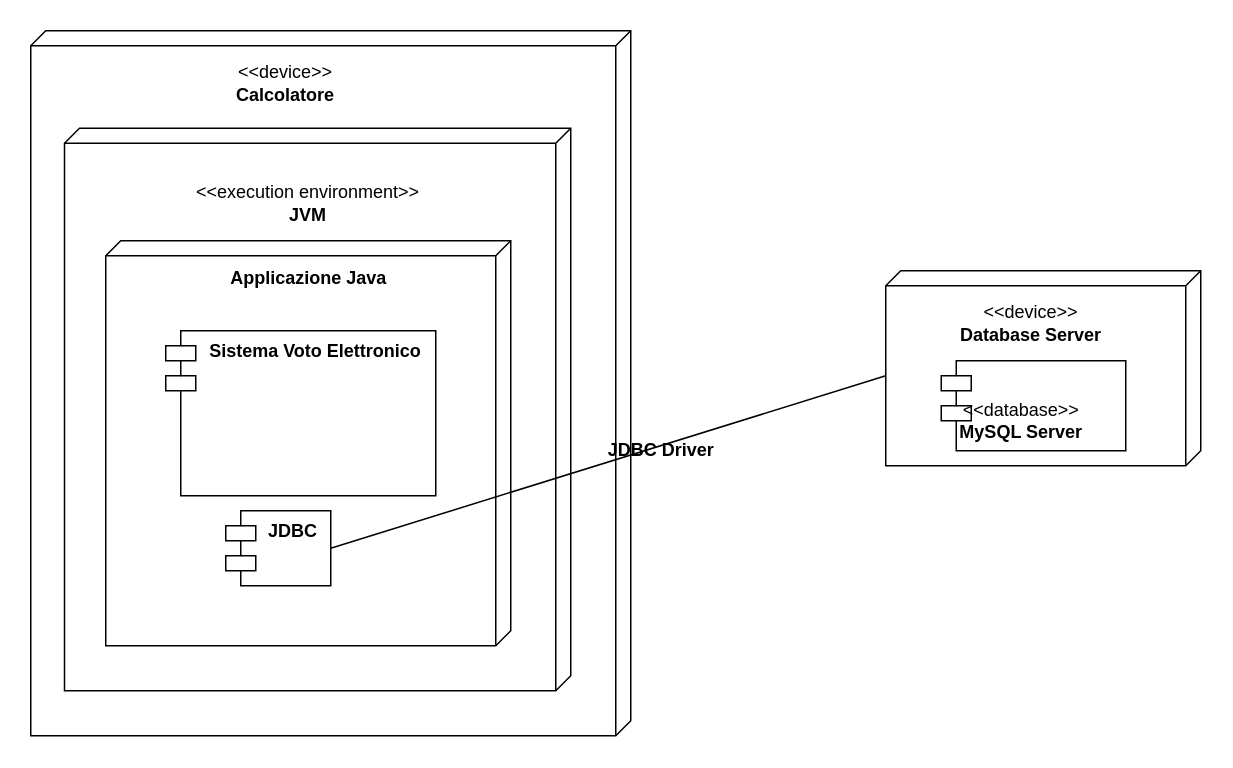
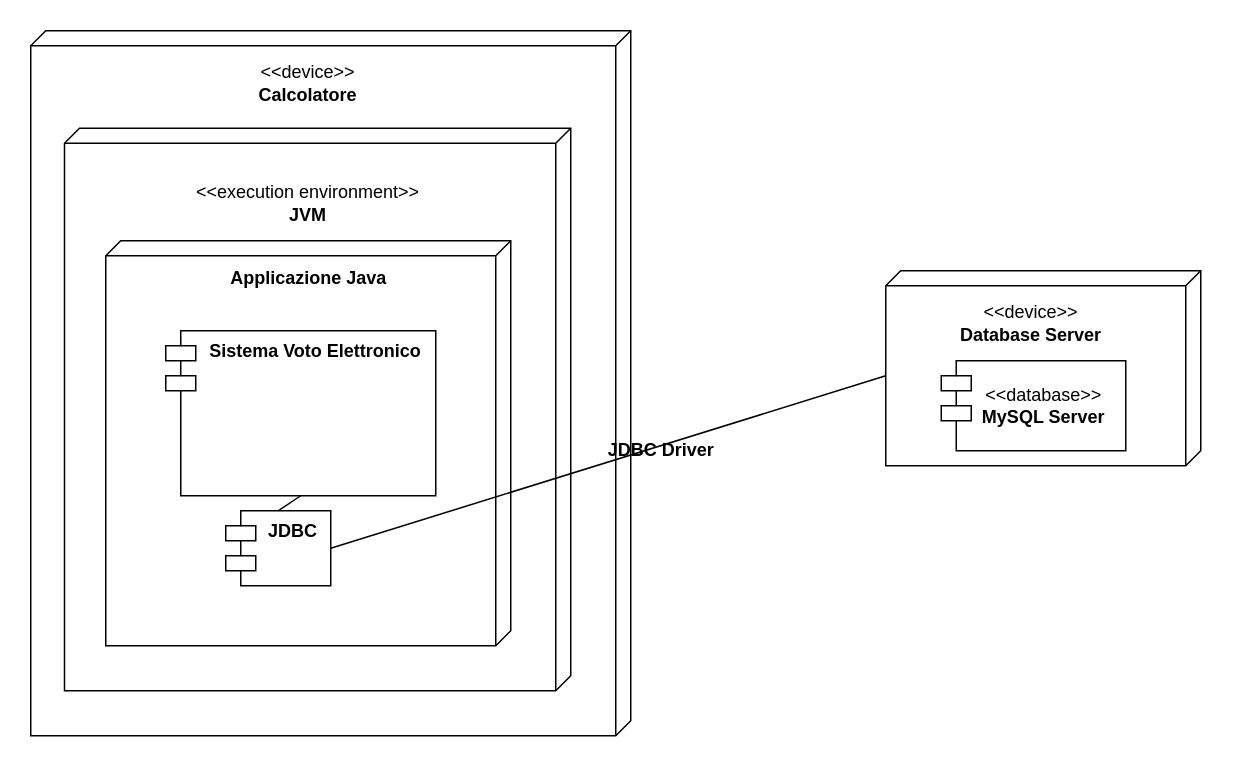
(286, 83) -> (308, 83)
(1021, 421) -> (1043, 406)
none -> (289, 504)
